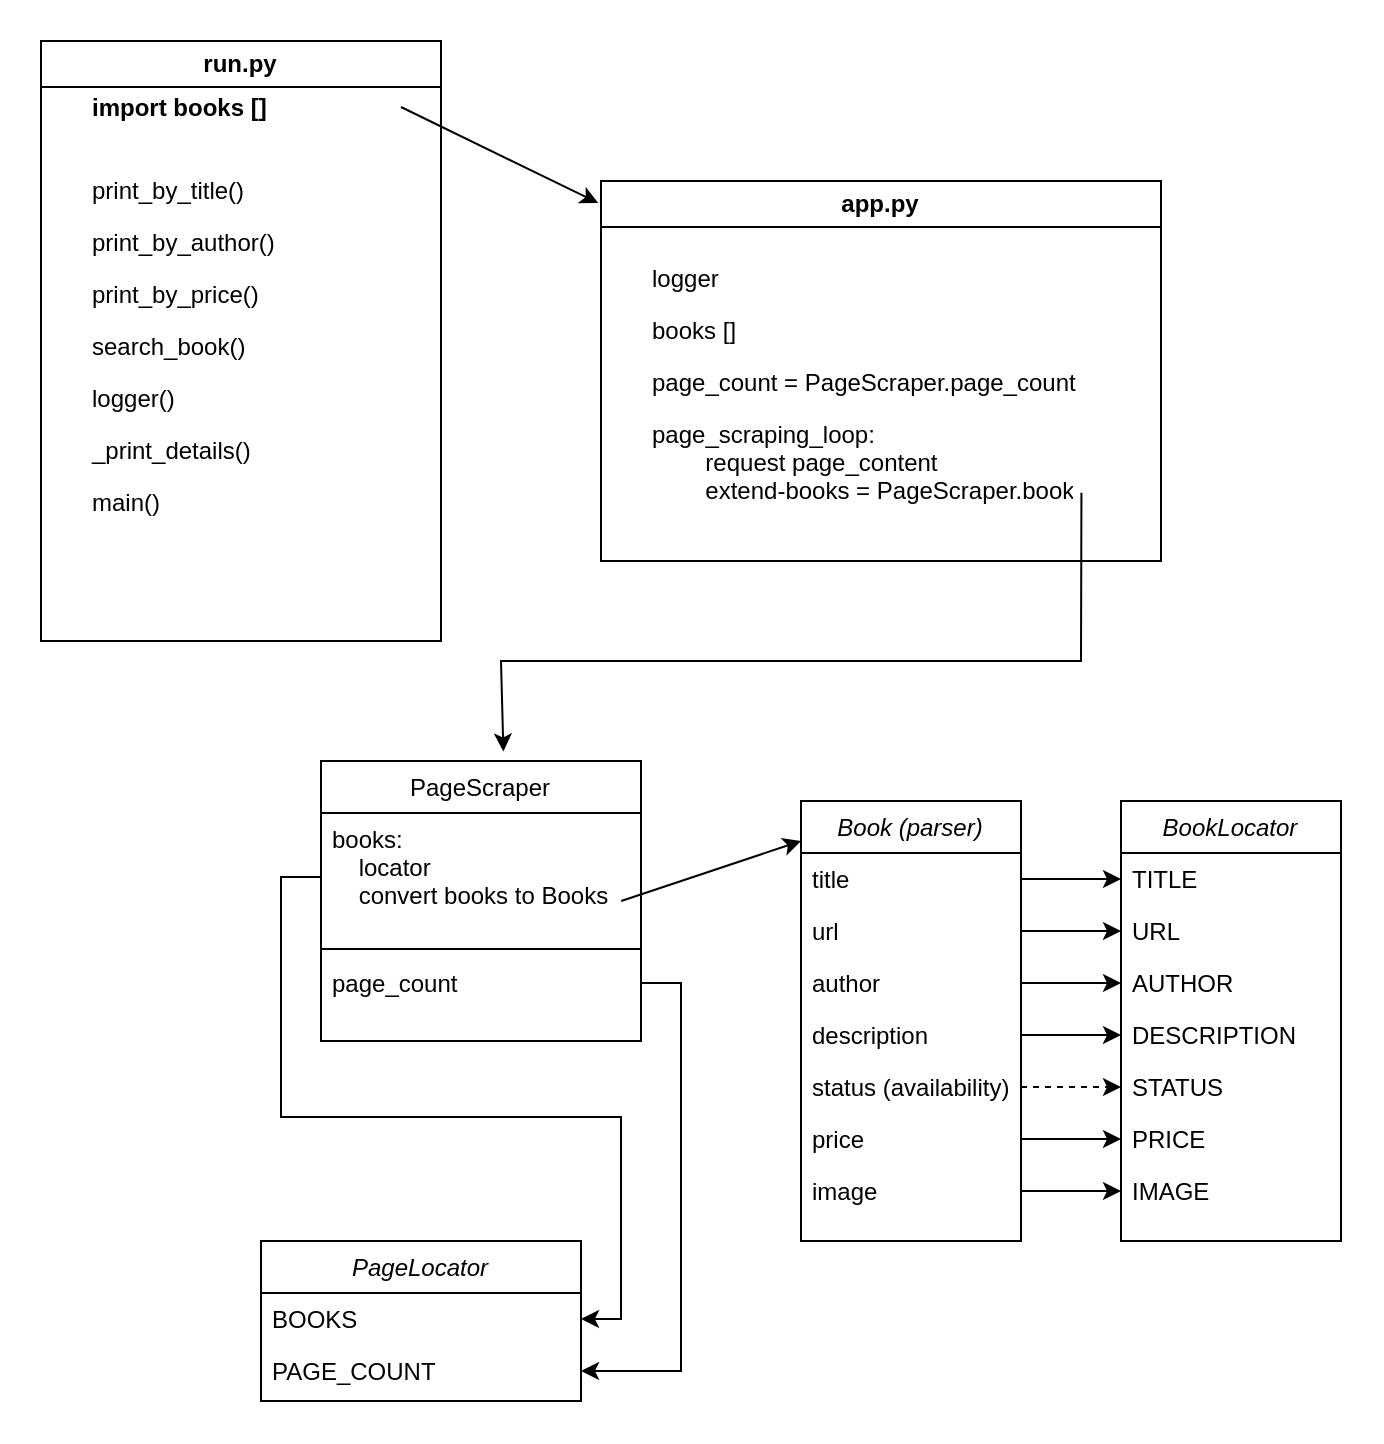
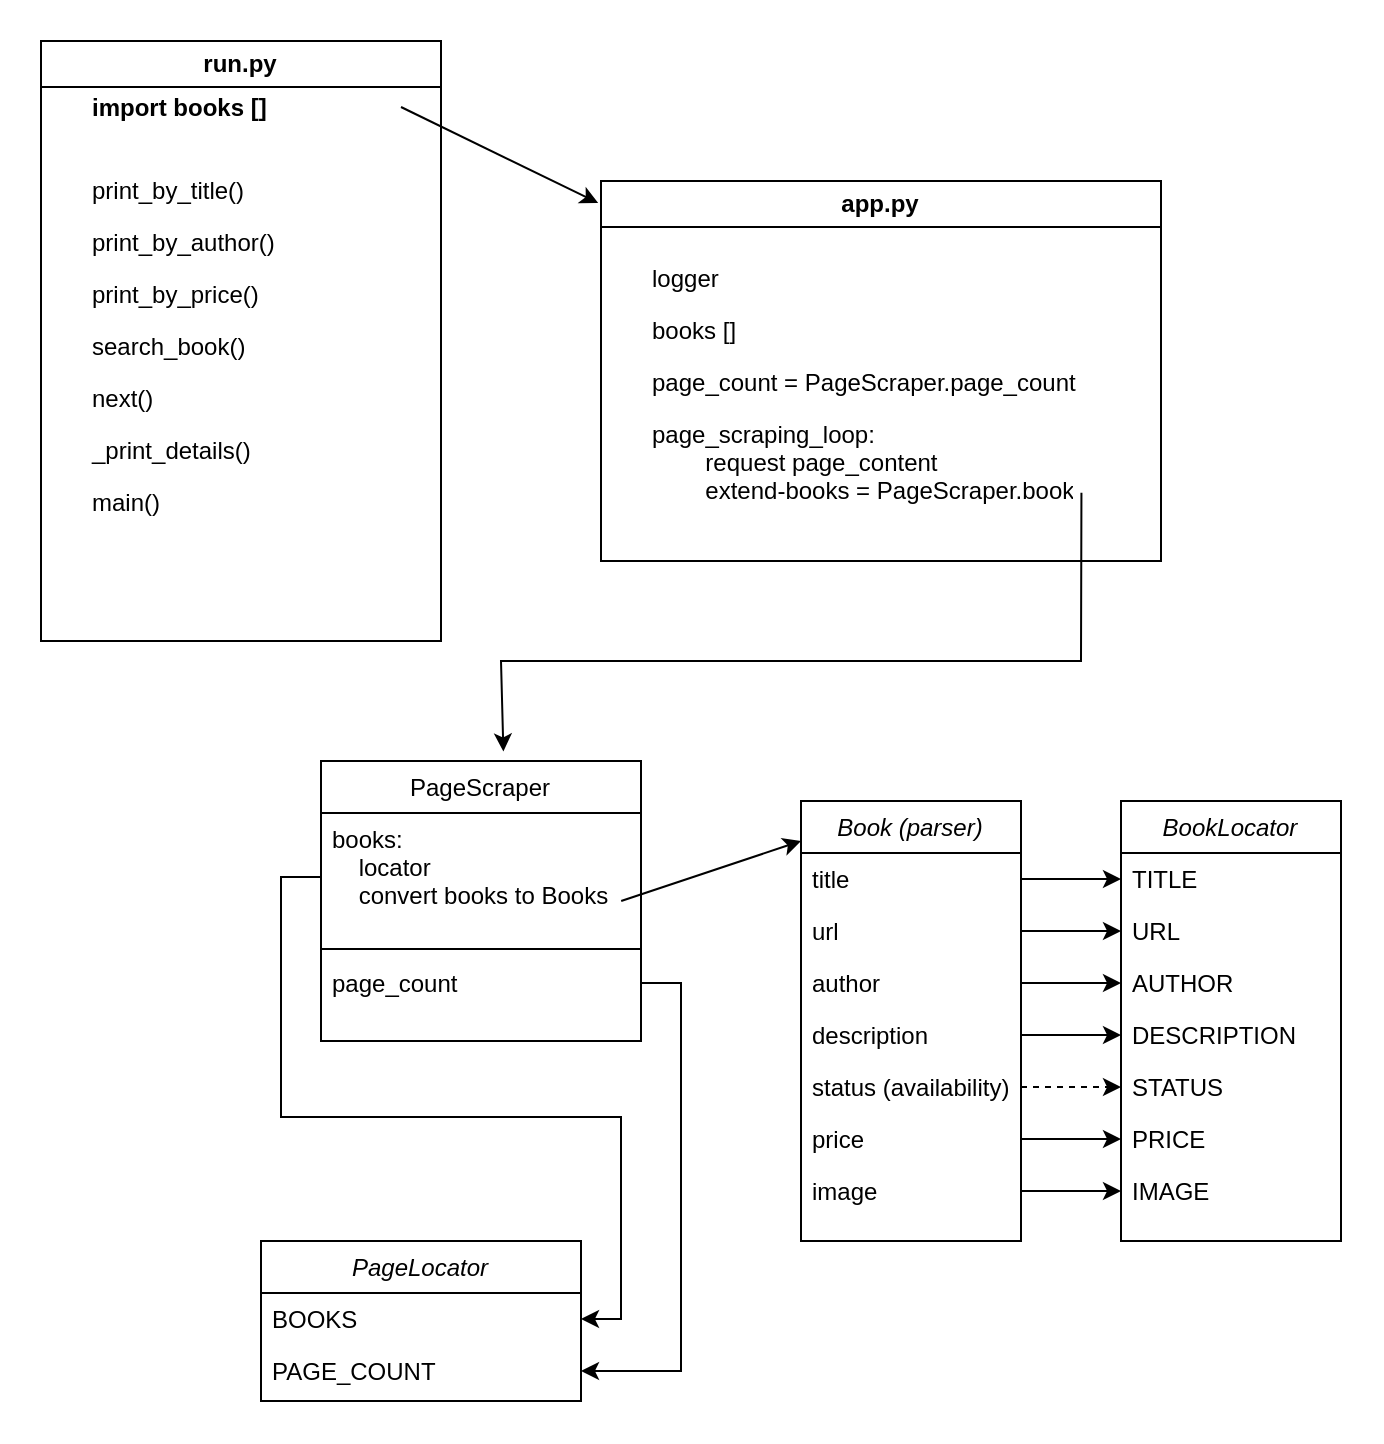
(143, 399) -> (132, 399)
